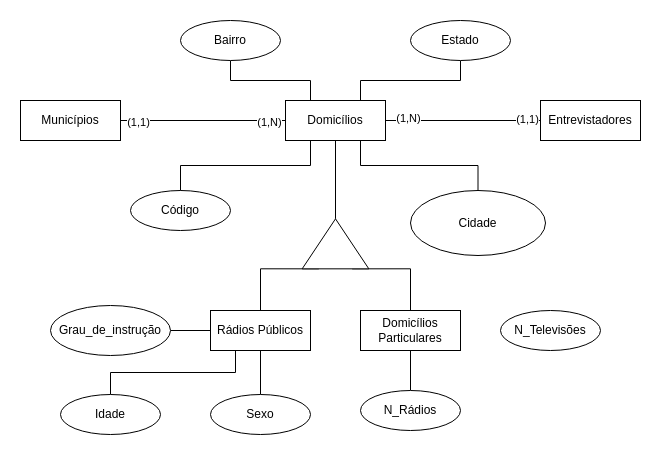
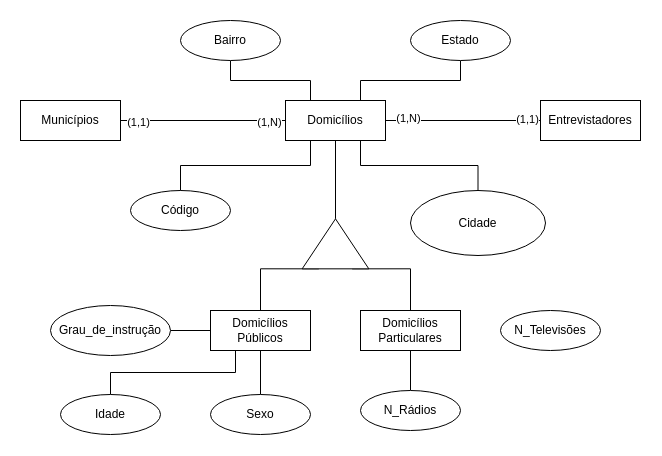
(261, 331) -> (261, 331)
